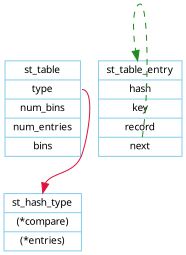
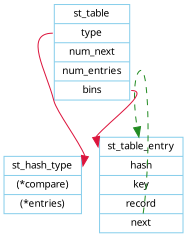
(43, 108) -> (92, 52)
none -> (120, 114)
